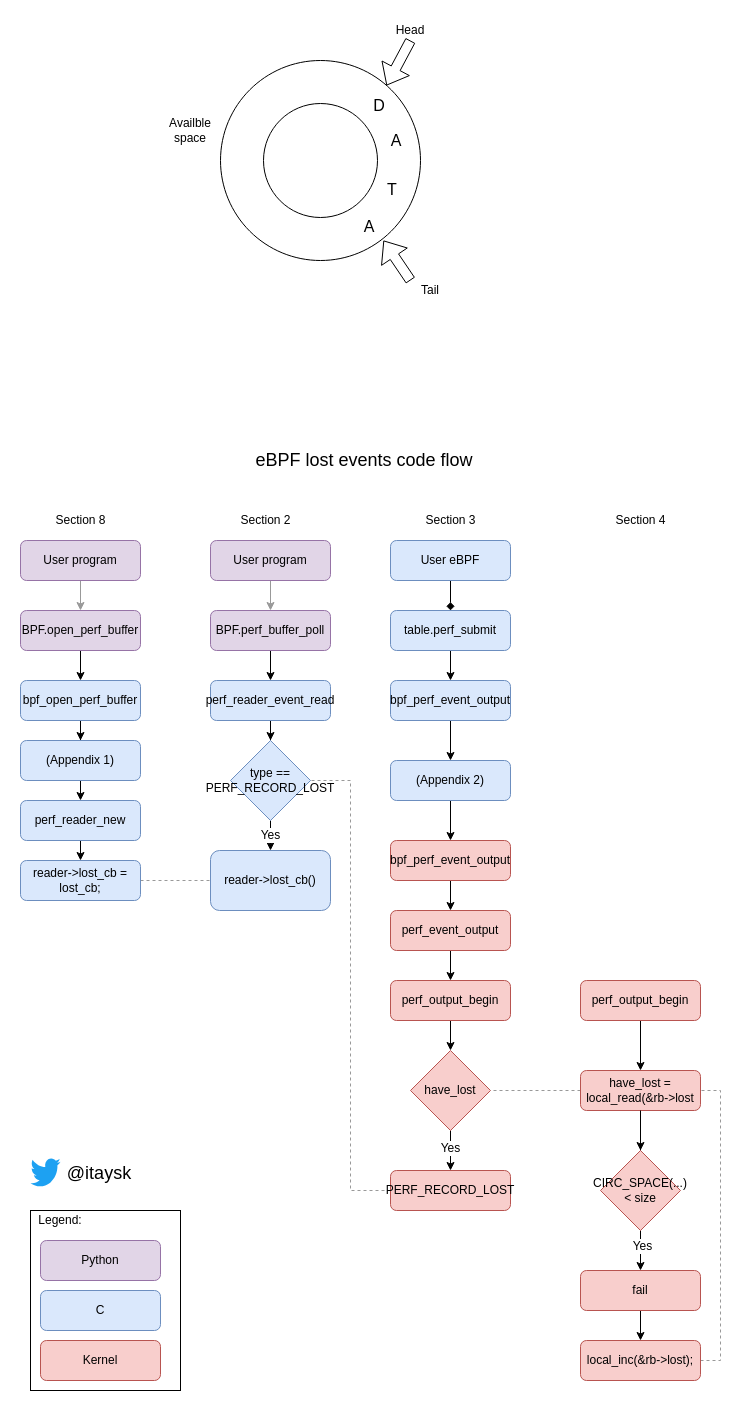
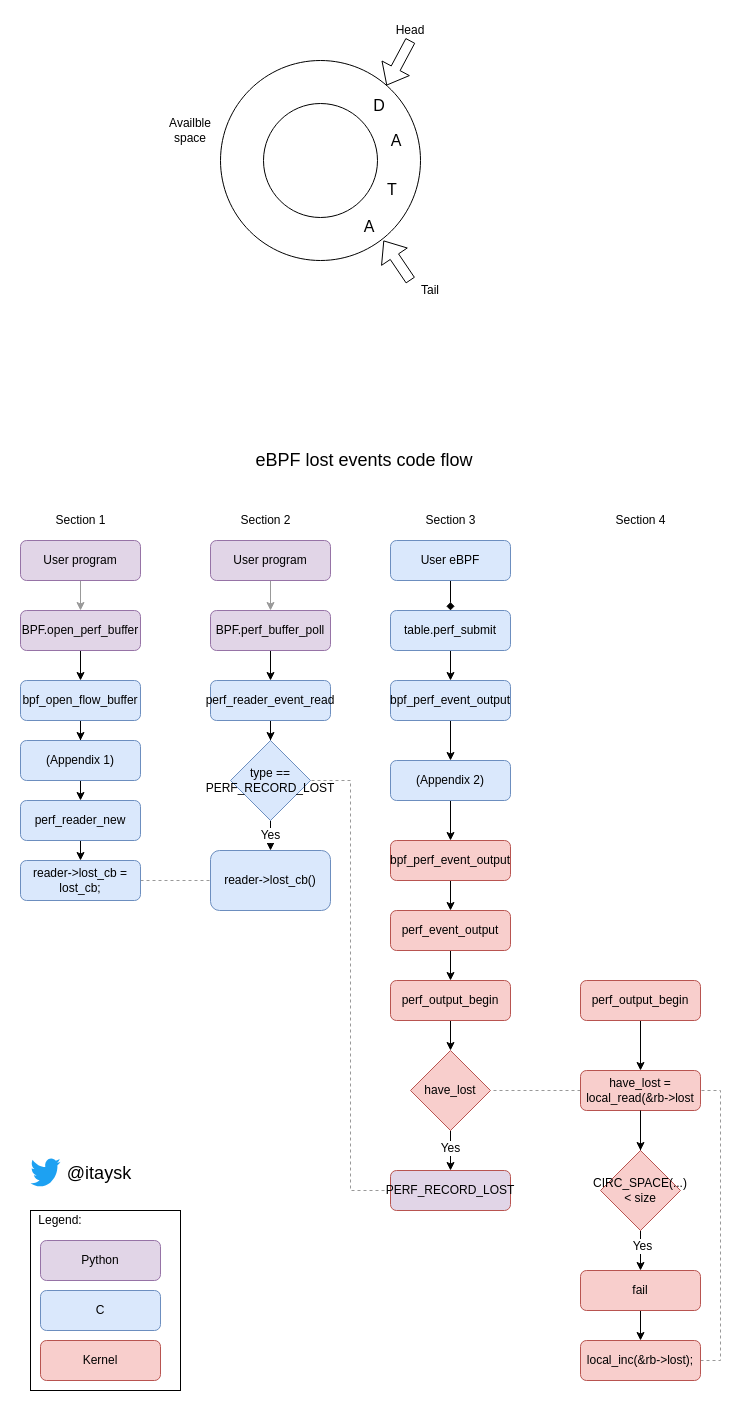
(81, 521) -> (81, 521)
(81, 701) -> (81, 701)
(451, 1191) -> (451, 1191)
